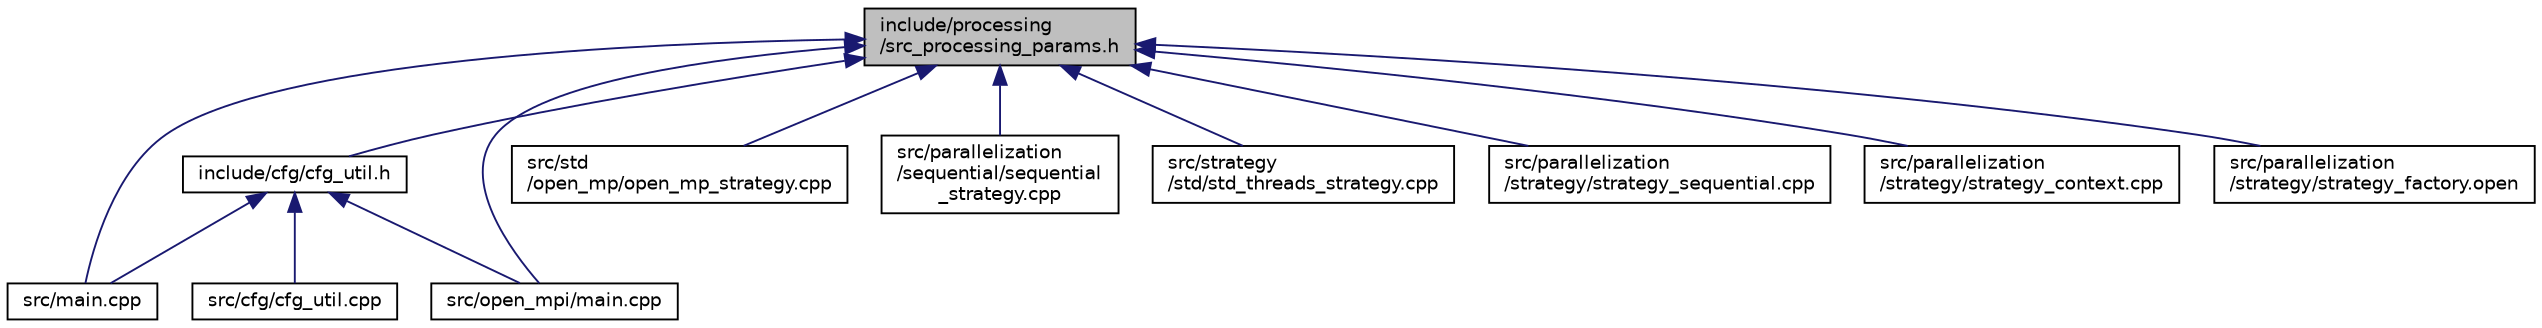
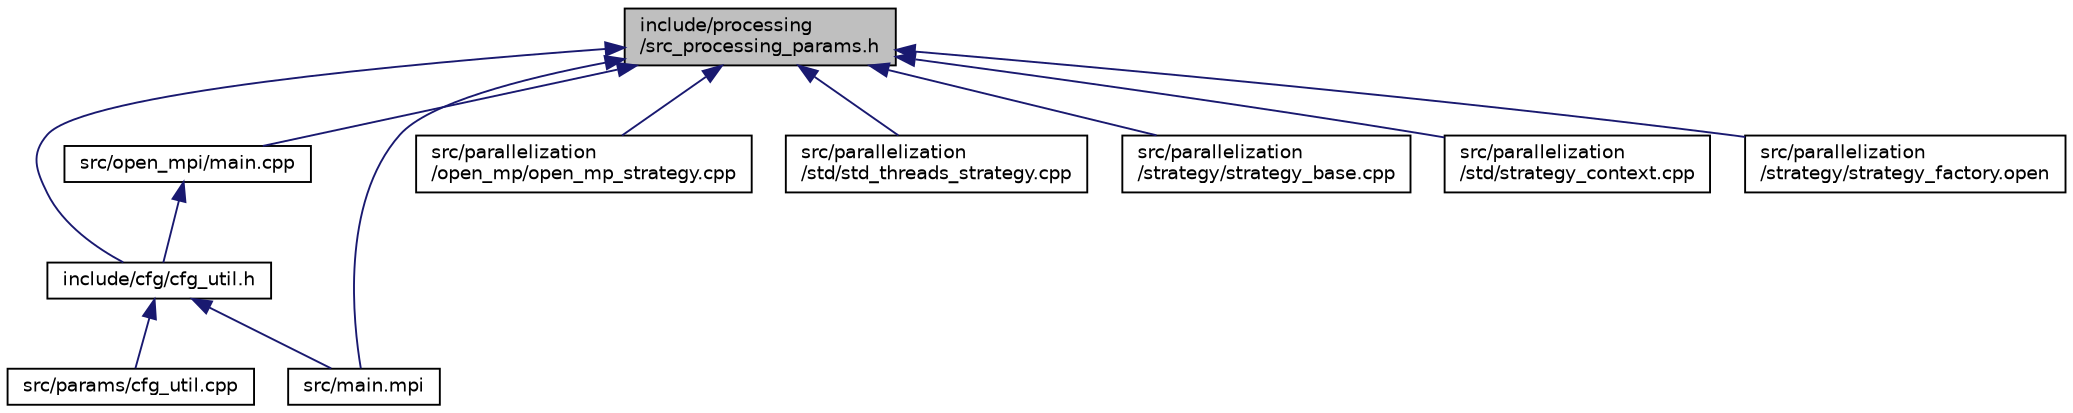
(680, 174) -> (584, 164)
(1000, 174) -> none
(1303, 174) -> (937, 164)
(1660, 174) -> (1266, 164)
(2022, 174) -> (1577, 164)
(433, 242) -> (171, 232)
(82, 301) -> (364, 387)
(295, 301) -> (131, 387)
